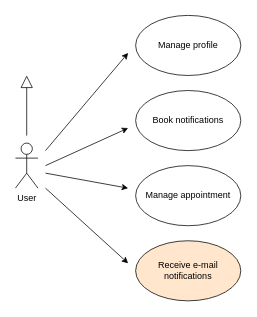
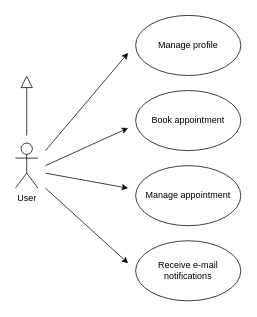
(188, 120) -> (188, 120)
(188, 270) -> (188, 270)
